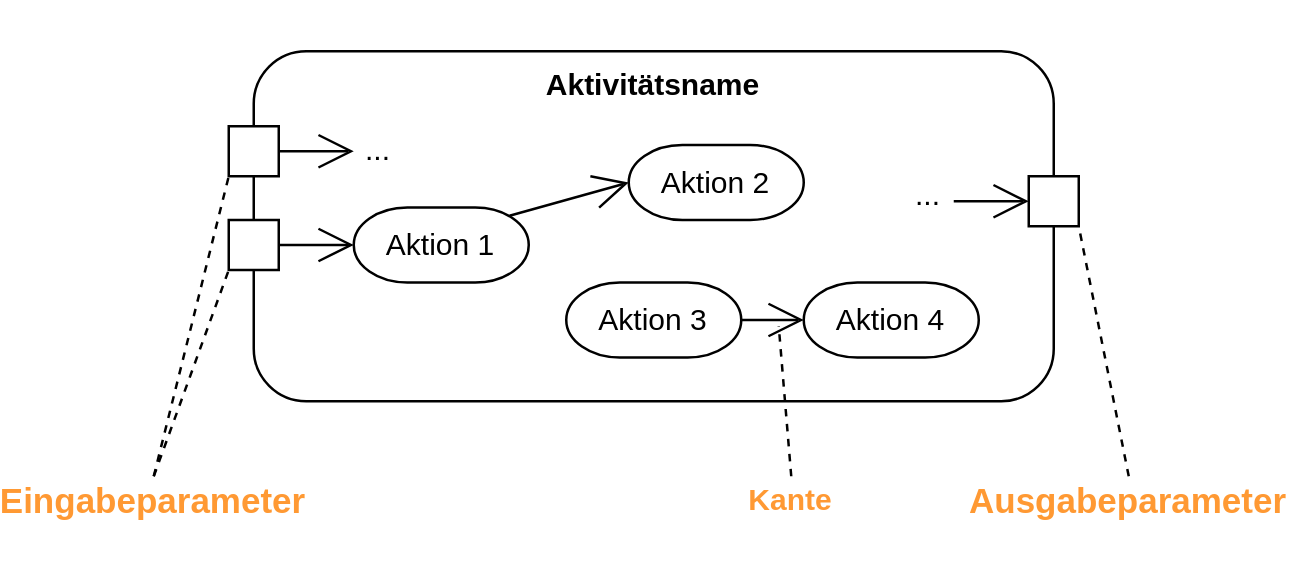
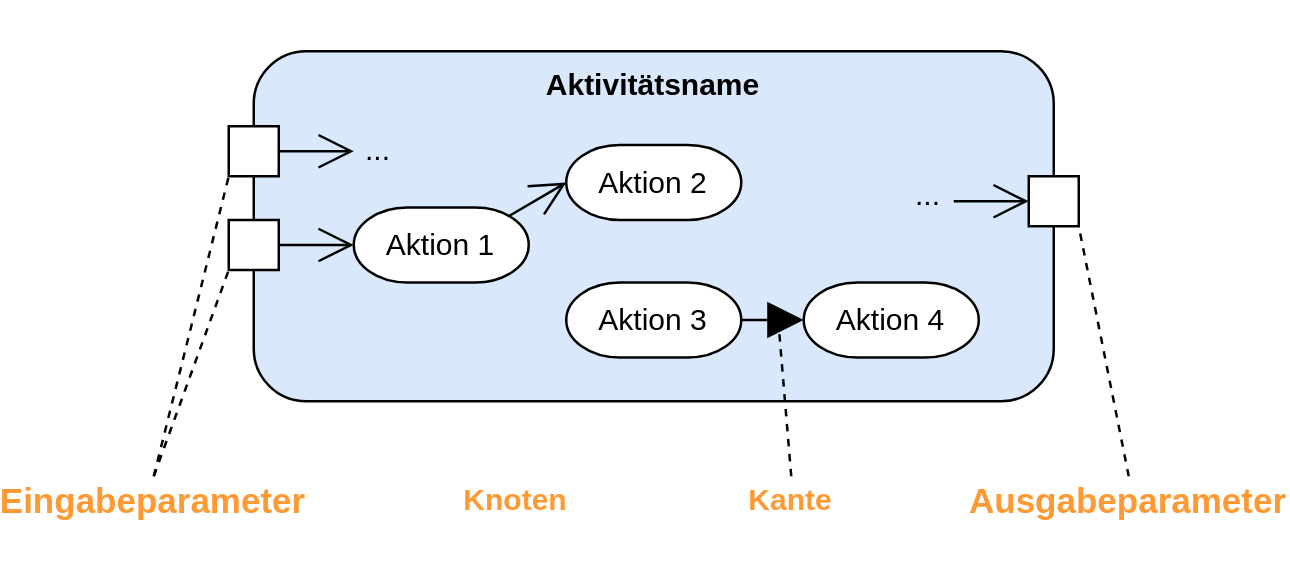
(716, 183) -> (654, 183)
(654, 226) -> (654, 226)
(780, 320) -> (766, 320)
none -> (516, 501)
